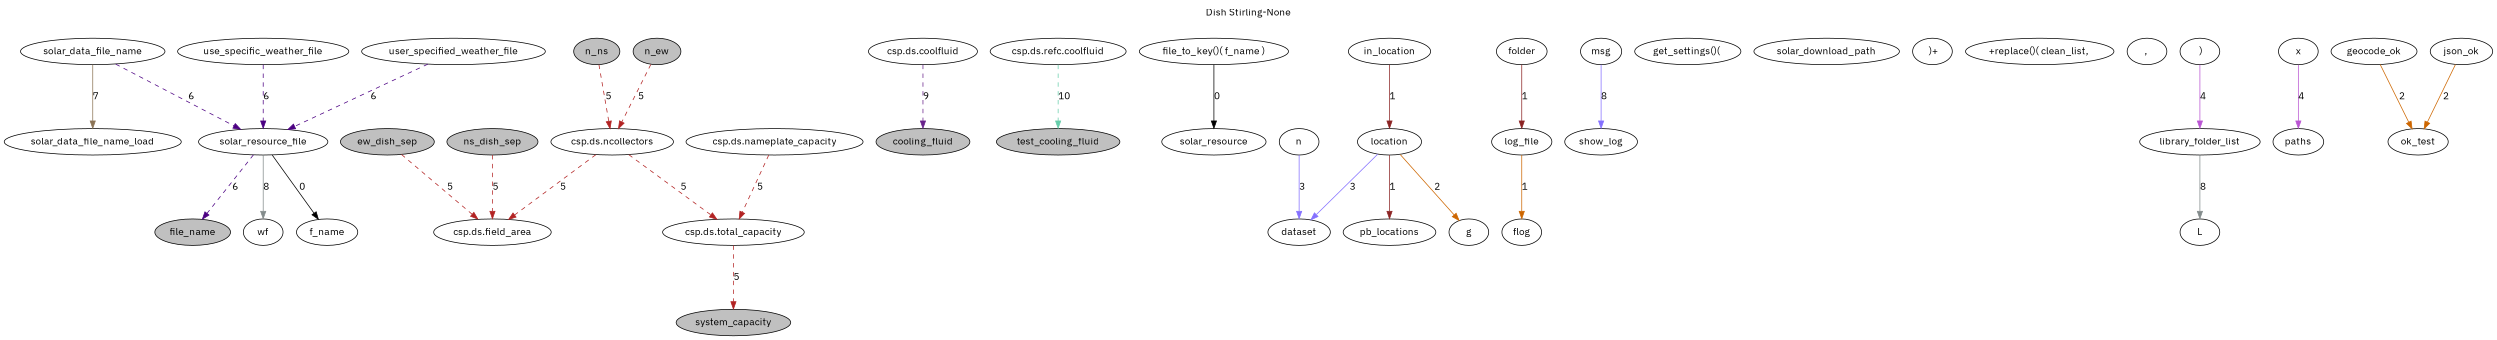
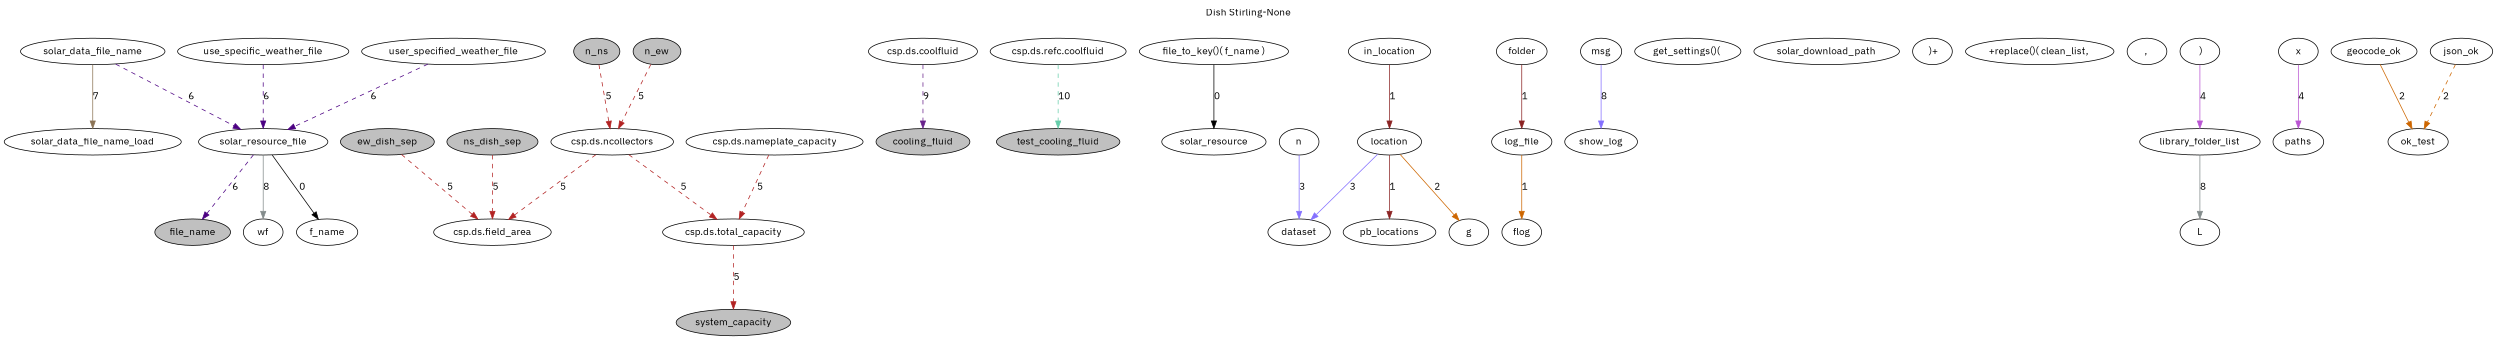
(2441, 93) -> (2441, 93)
